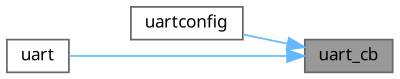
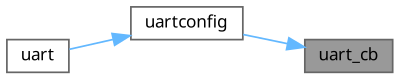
(178, 56) -> (91, 44)
